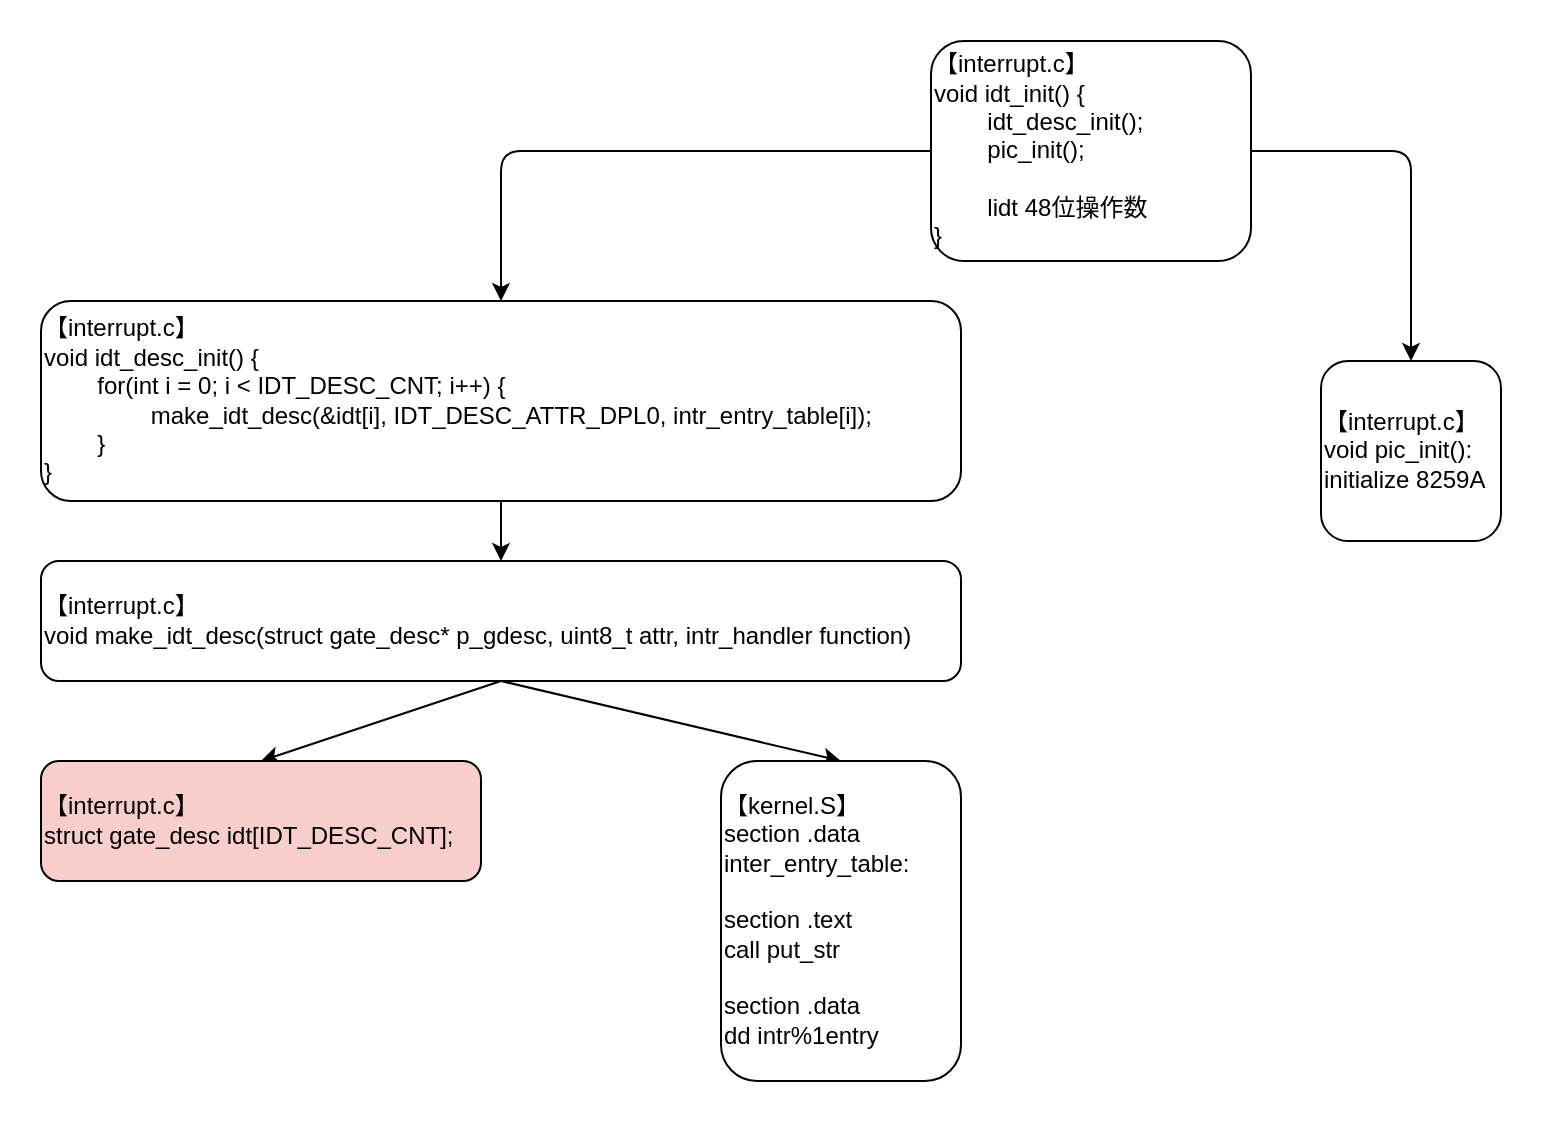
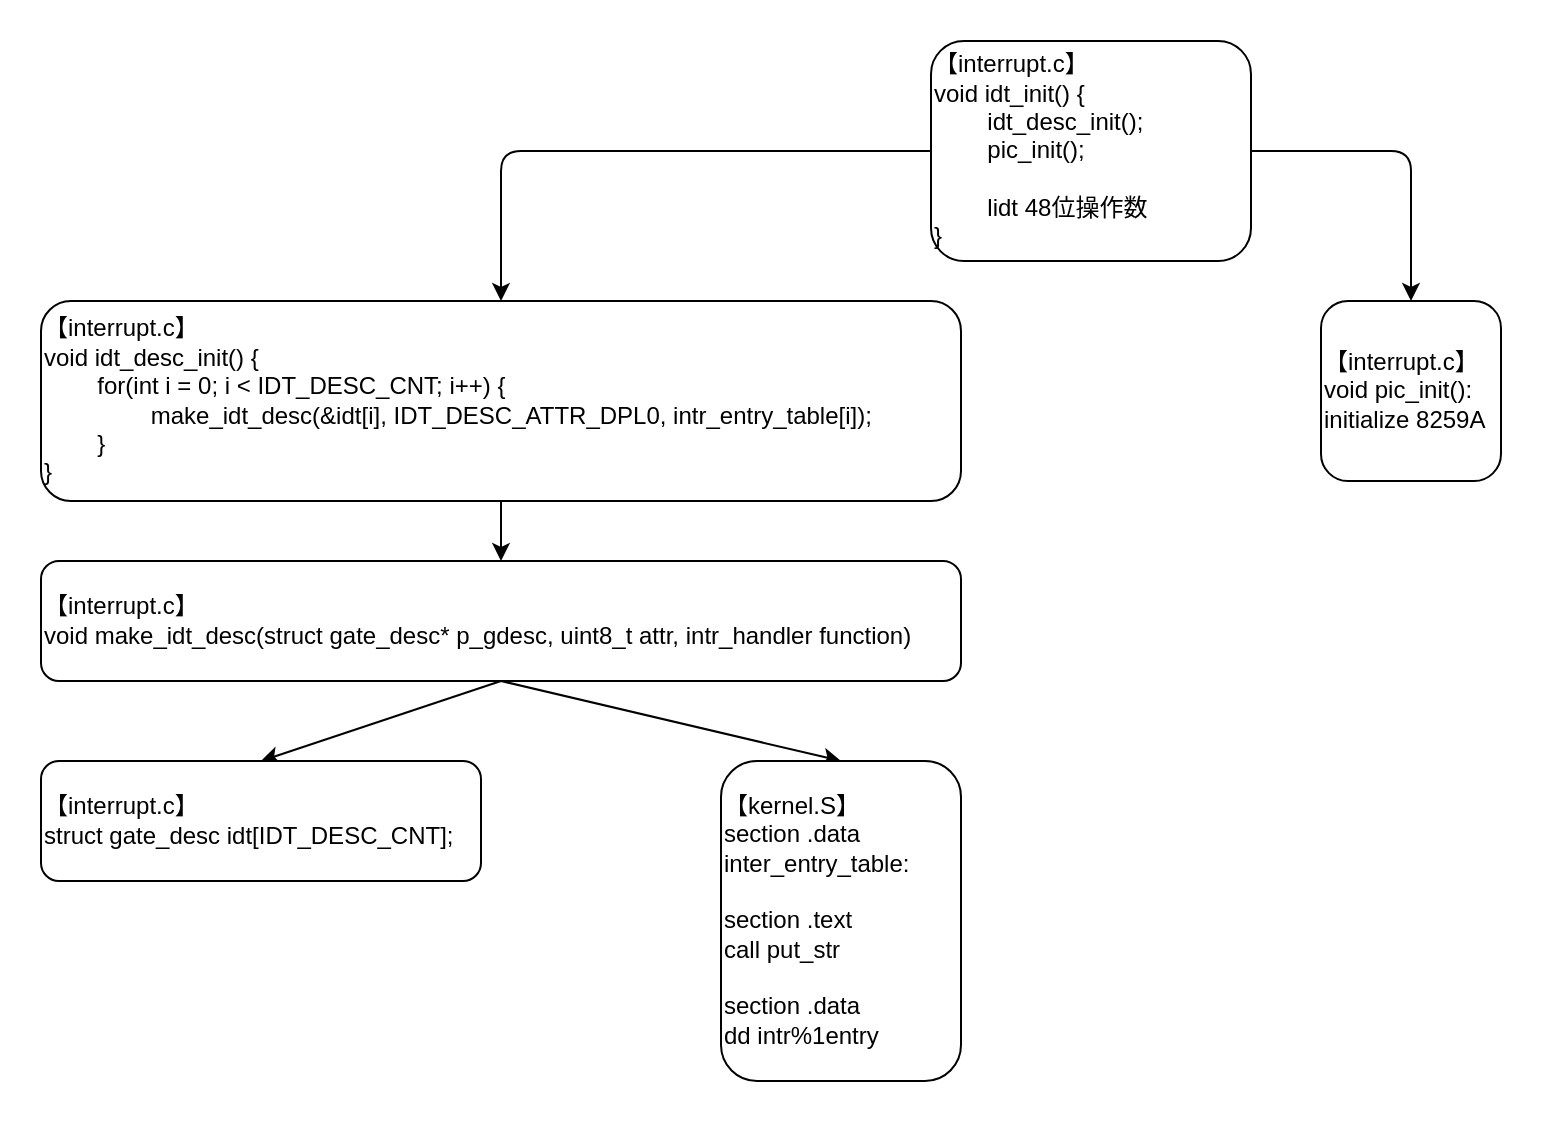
(1411, 451) -> (1411, 391)
(261, 821) -> (261, 821)
